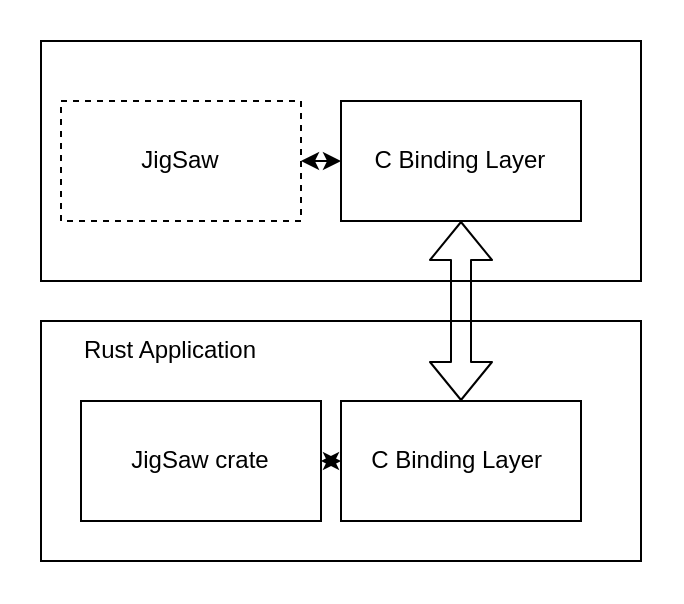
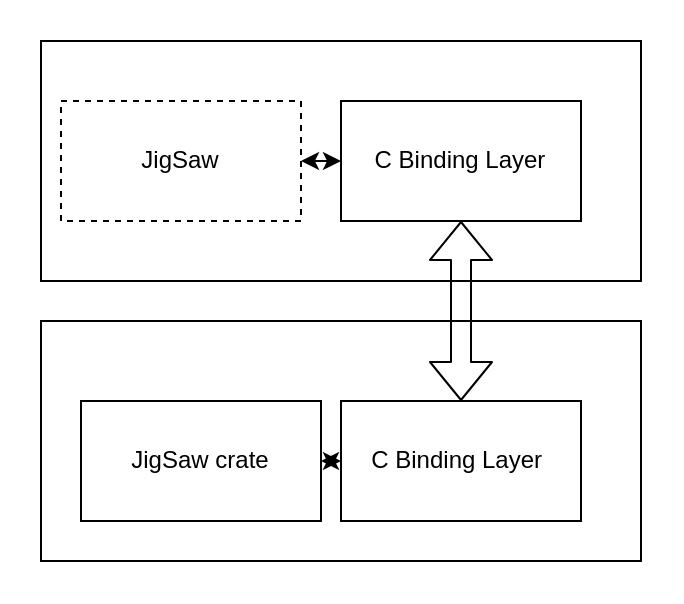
(171, 351) -> none
